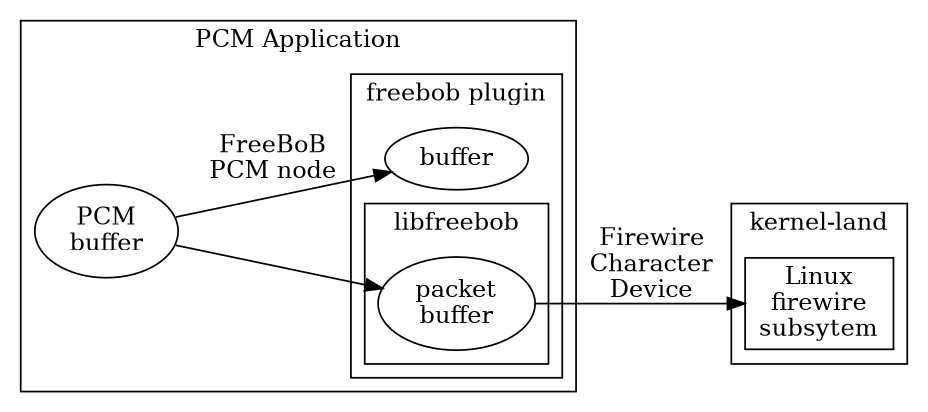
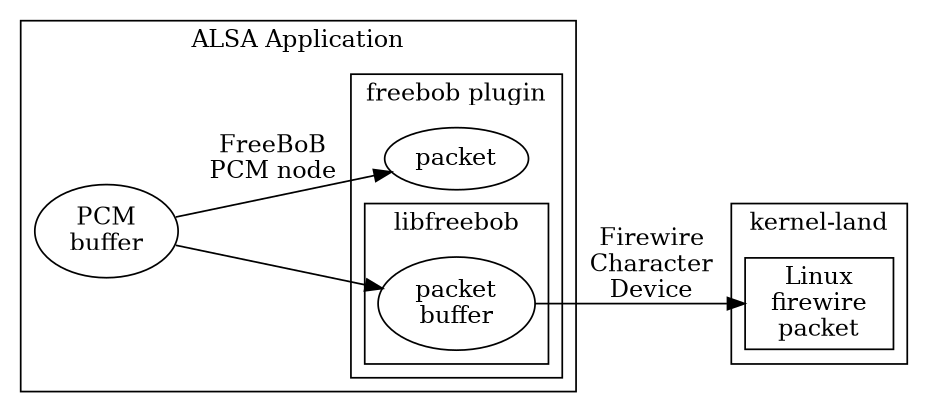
(298, 41) -> (298, 41)
(457, 159) -> (457, 159)
(819, 304) -> (819, 304)
